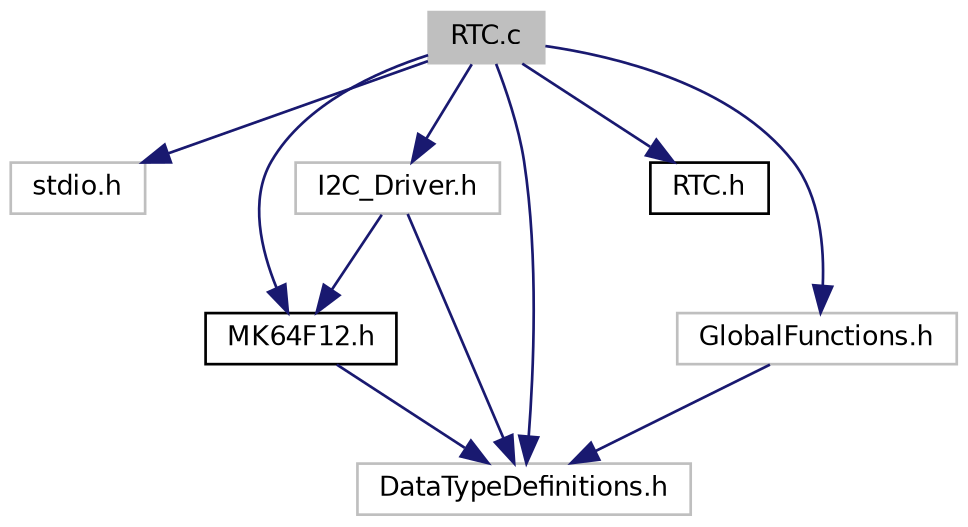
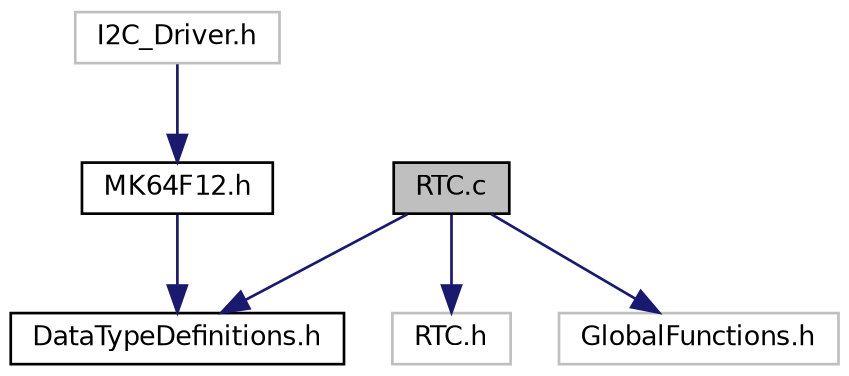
(486, 38) -> (452, 188)
(449, 101) -> none
(290, 136) -> none
(78, 188) -> none
(710, 188) -> (452, 339)
(456, 326) -> none
(683, 408) -> none
(524, 489) -> (177, 339)
